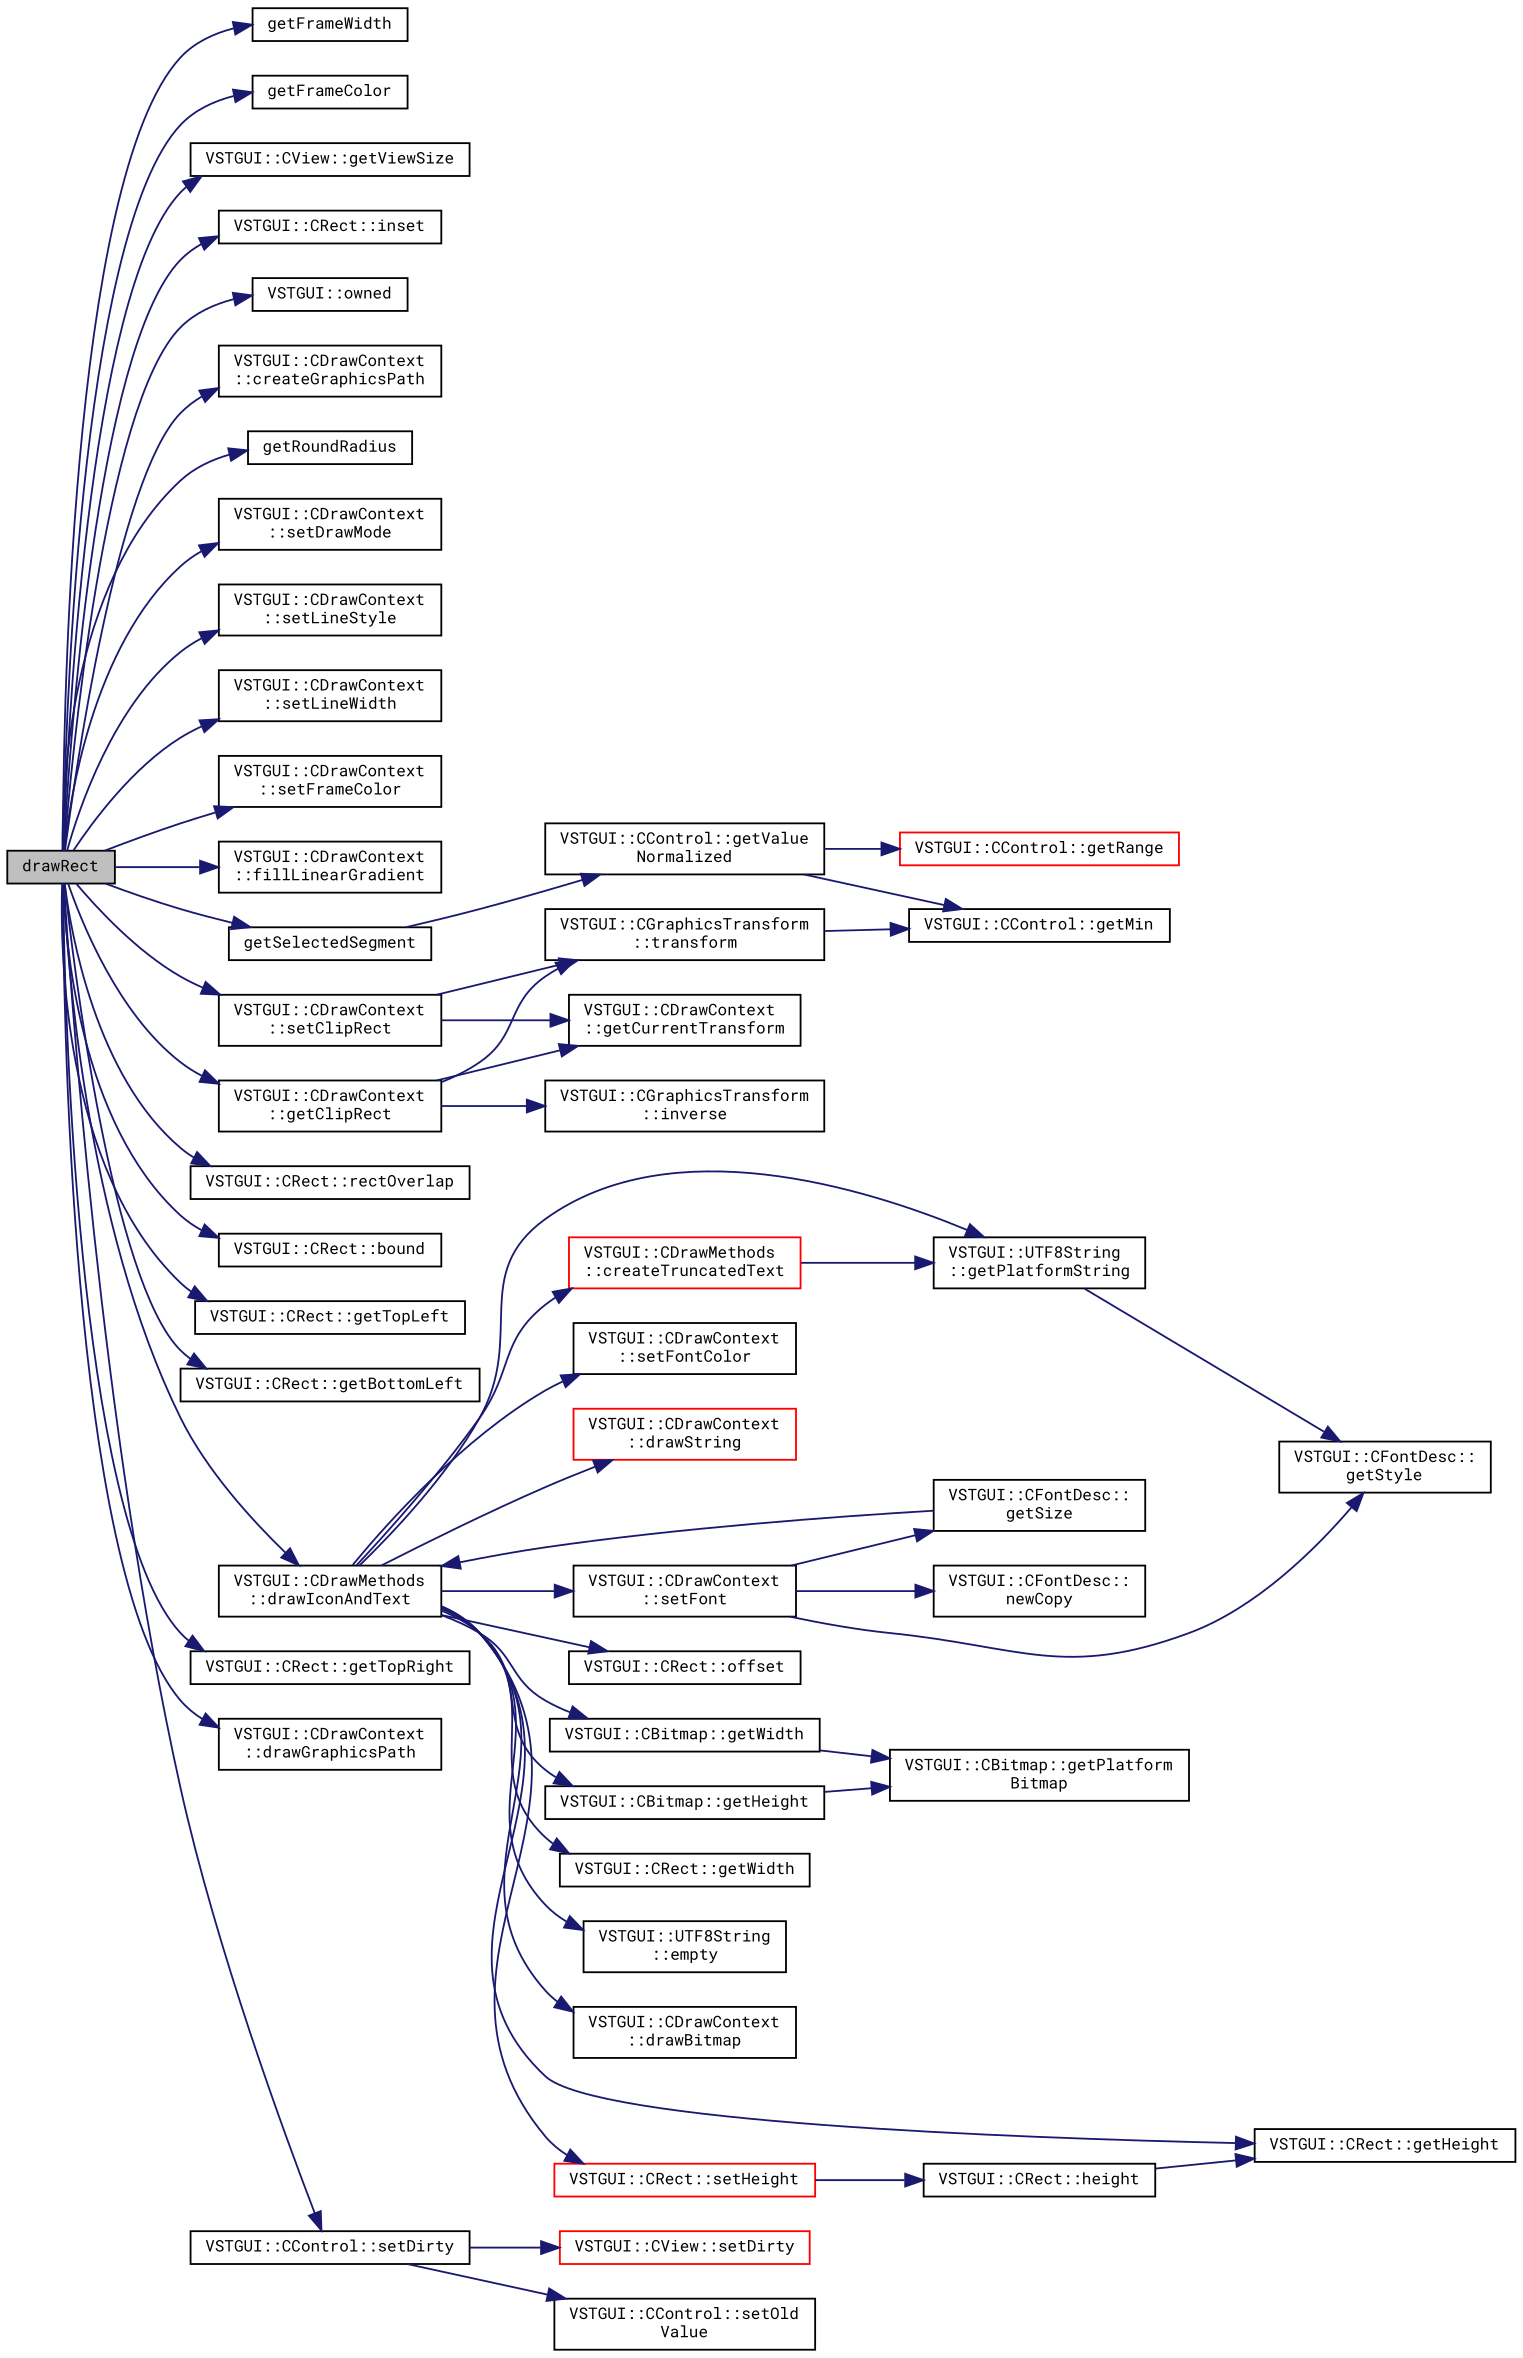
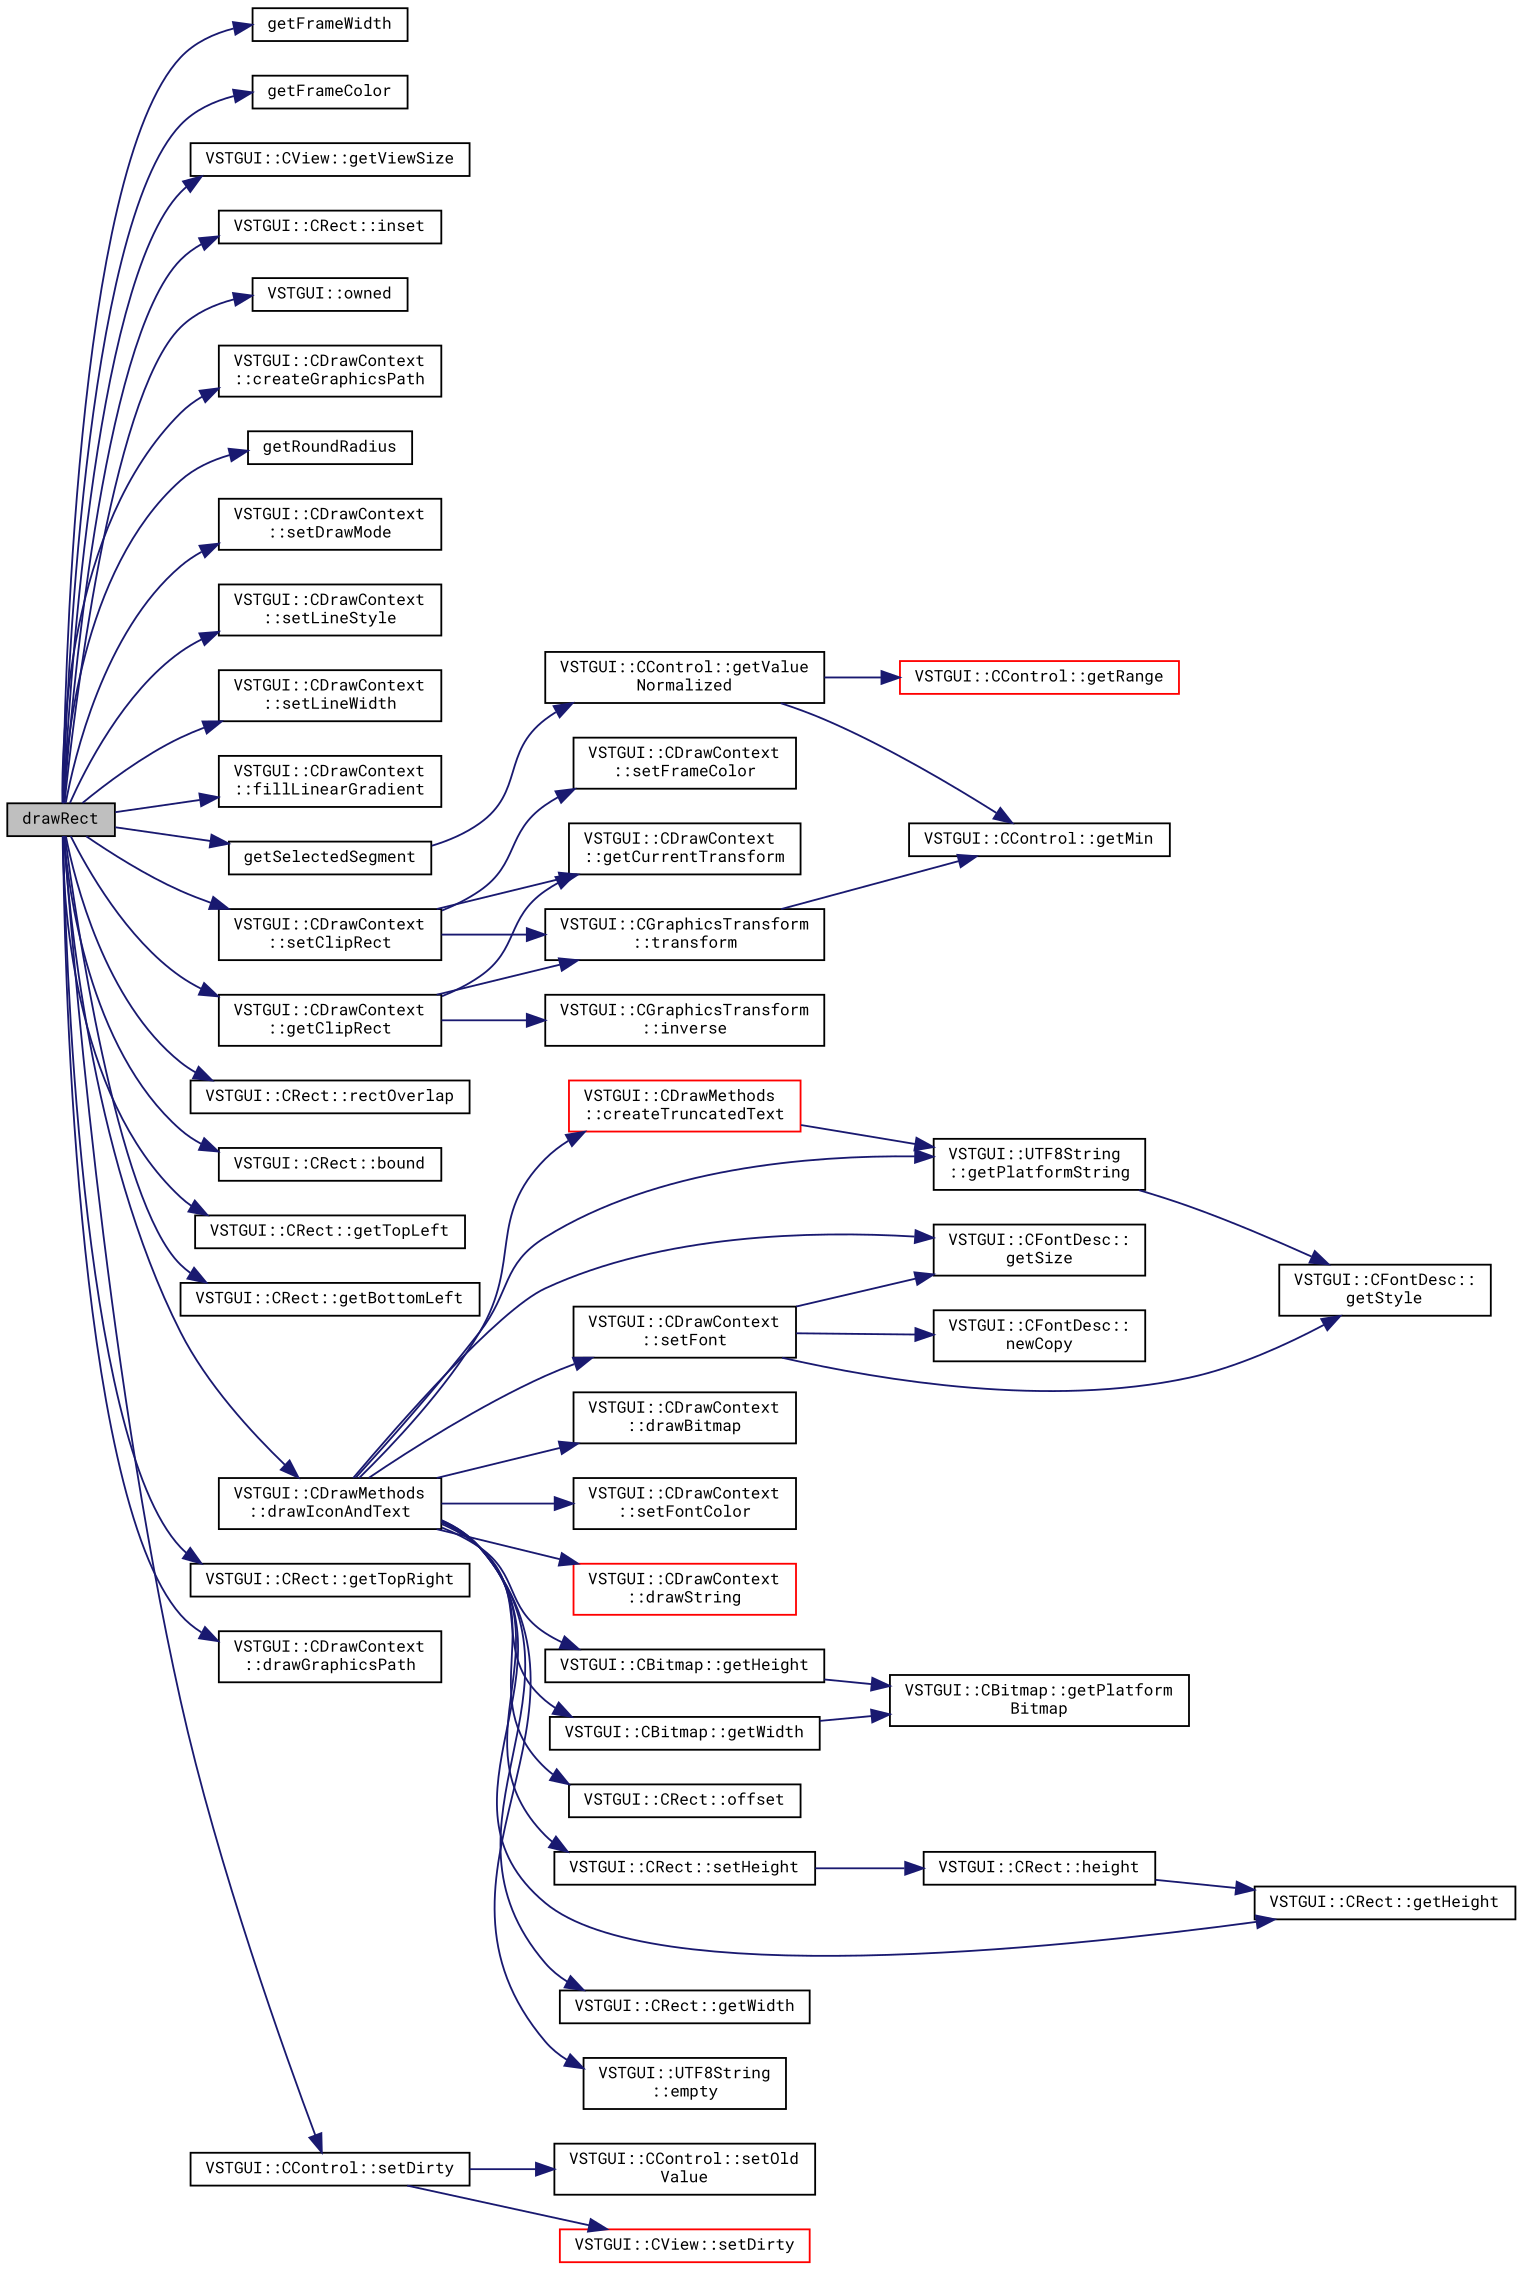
(160, 830) -> (507, 860)
(696, 1529) -> (594, 1269)
(685, 2180) -> (685, 1868)
